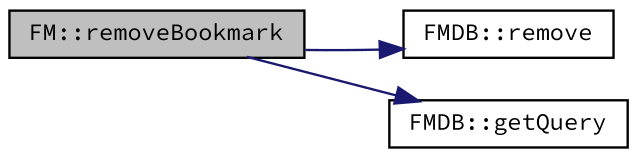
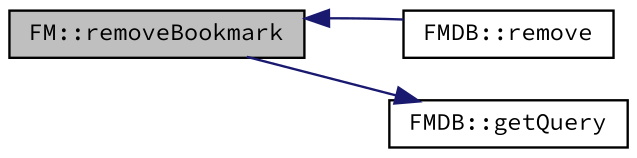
(343, 50) -> (366, 19)
